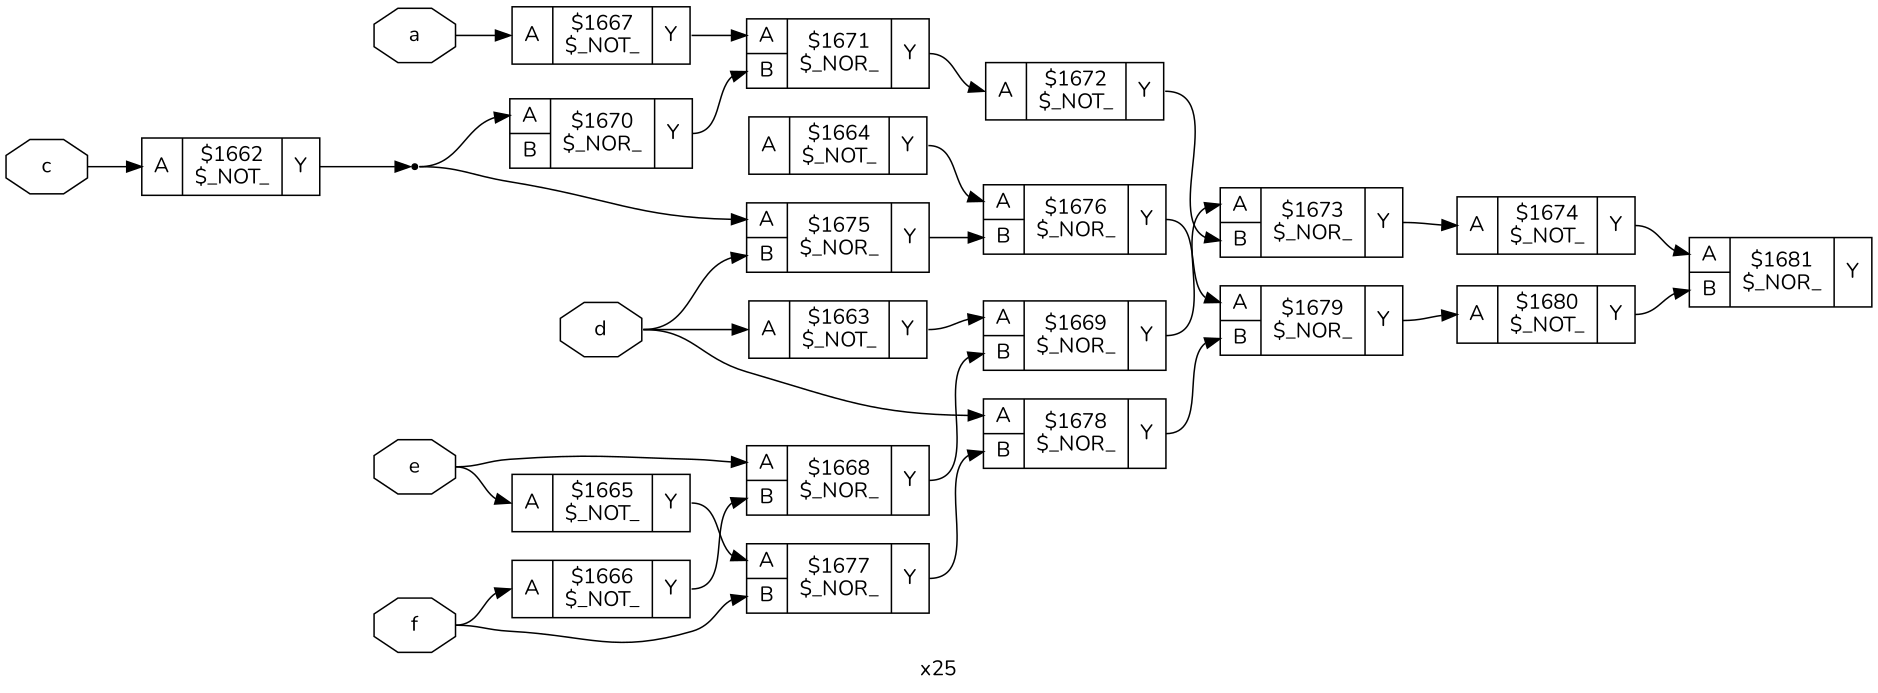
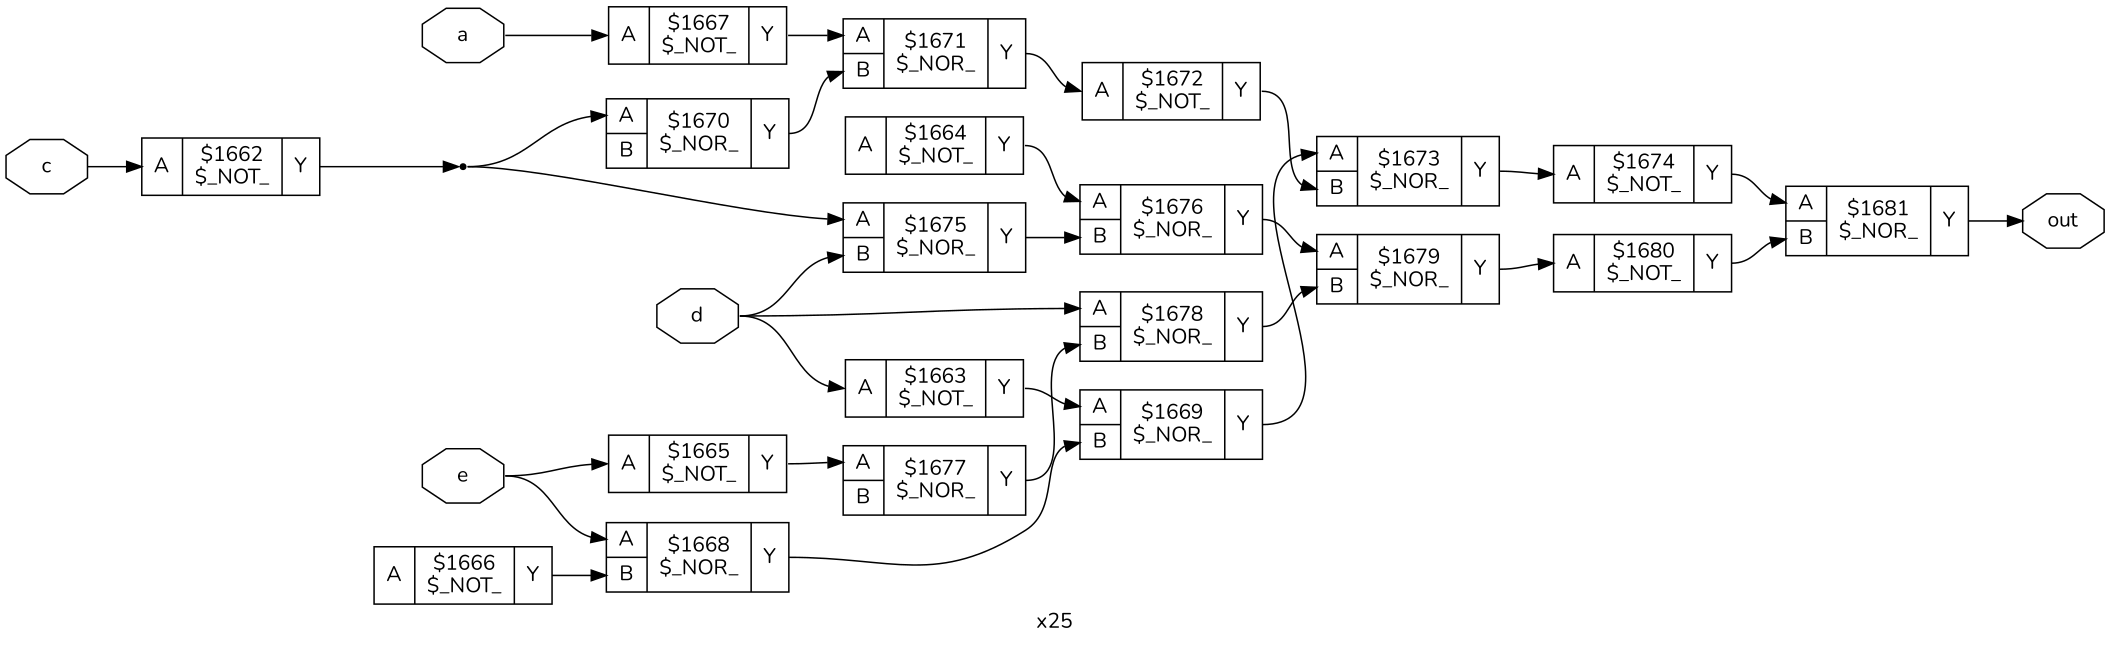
none -> (2063, 221)
(415, 625) -> none
